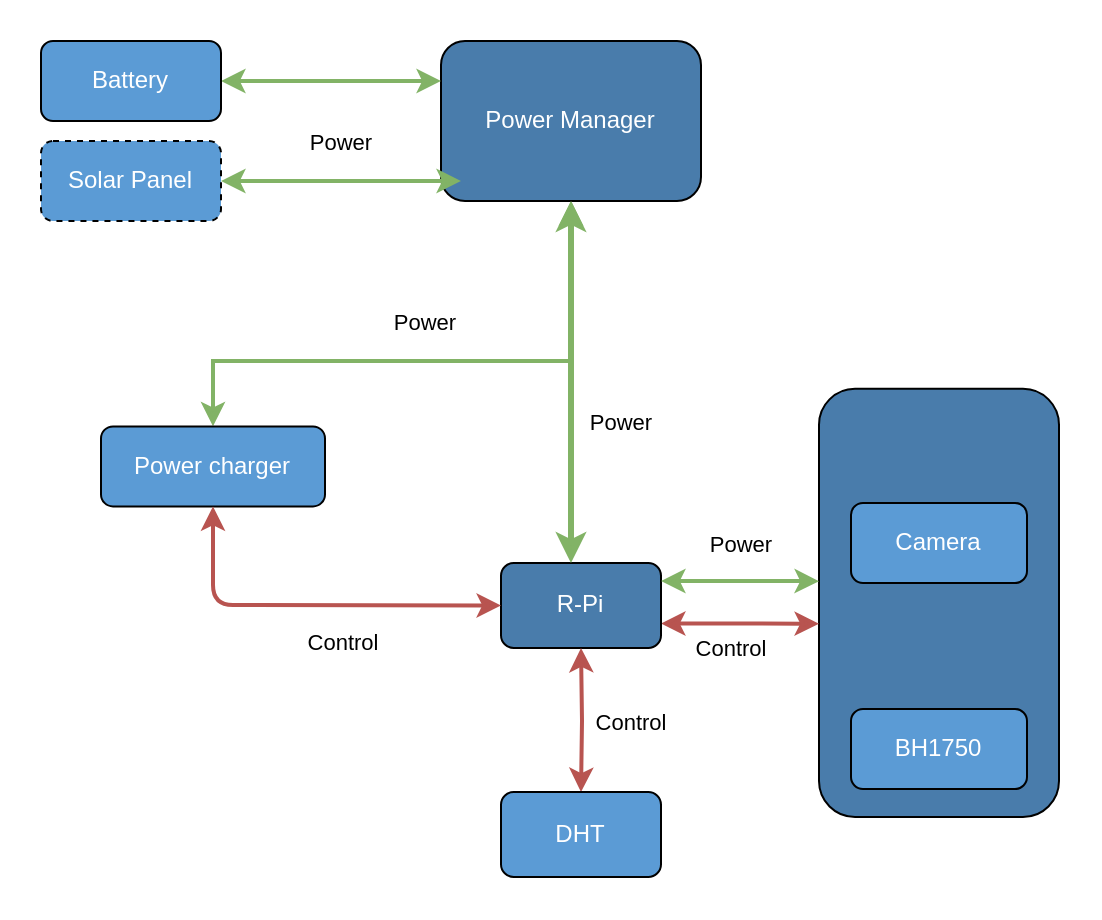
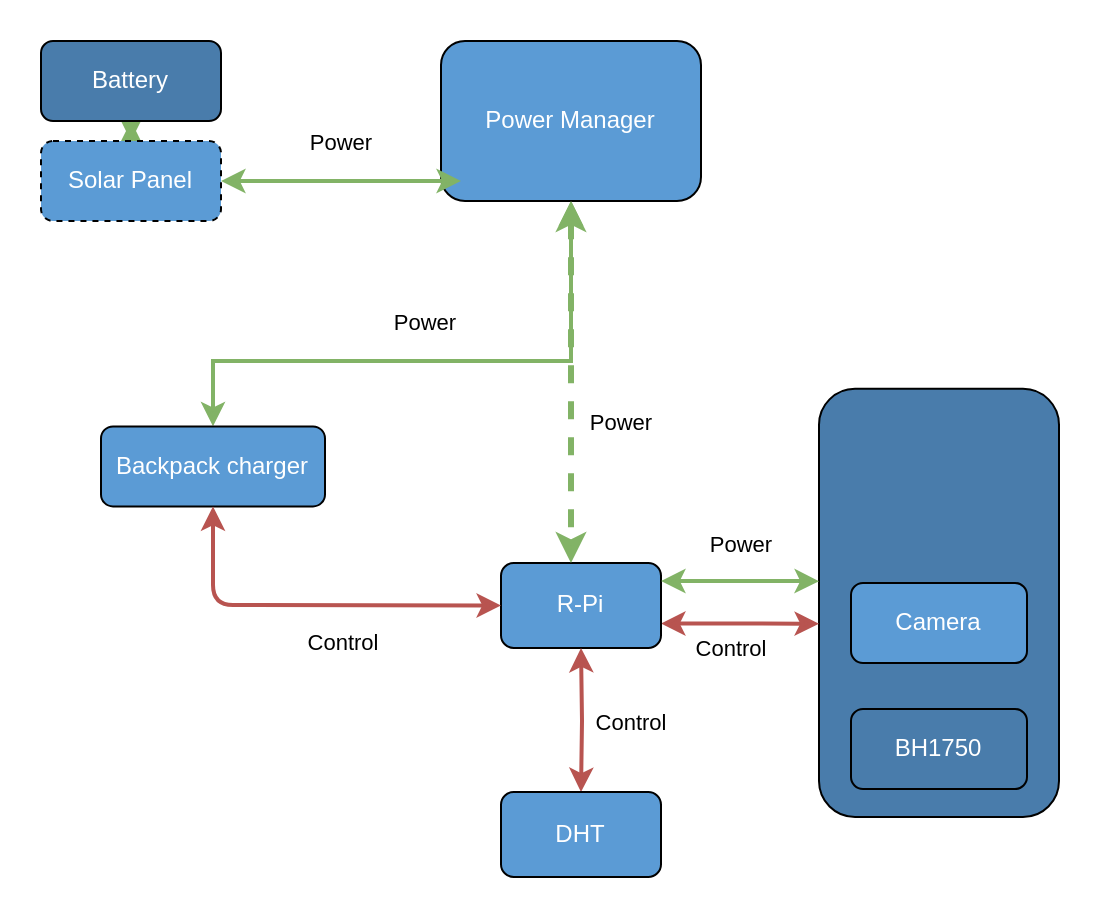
(131, 81) -> (131, 81)
(330, 81) -> (131, 131)
(571, 121) -> (571, 121)
(571, 427) -> (571, 427)
(213, 467) -> (213, 467)
(939, 543) -> (939, 623)
(581, 606) -> (581, 606)
(939, 749) -> (939, 749)
